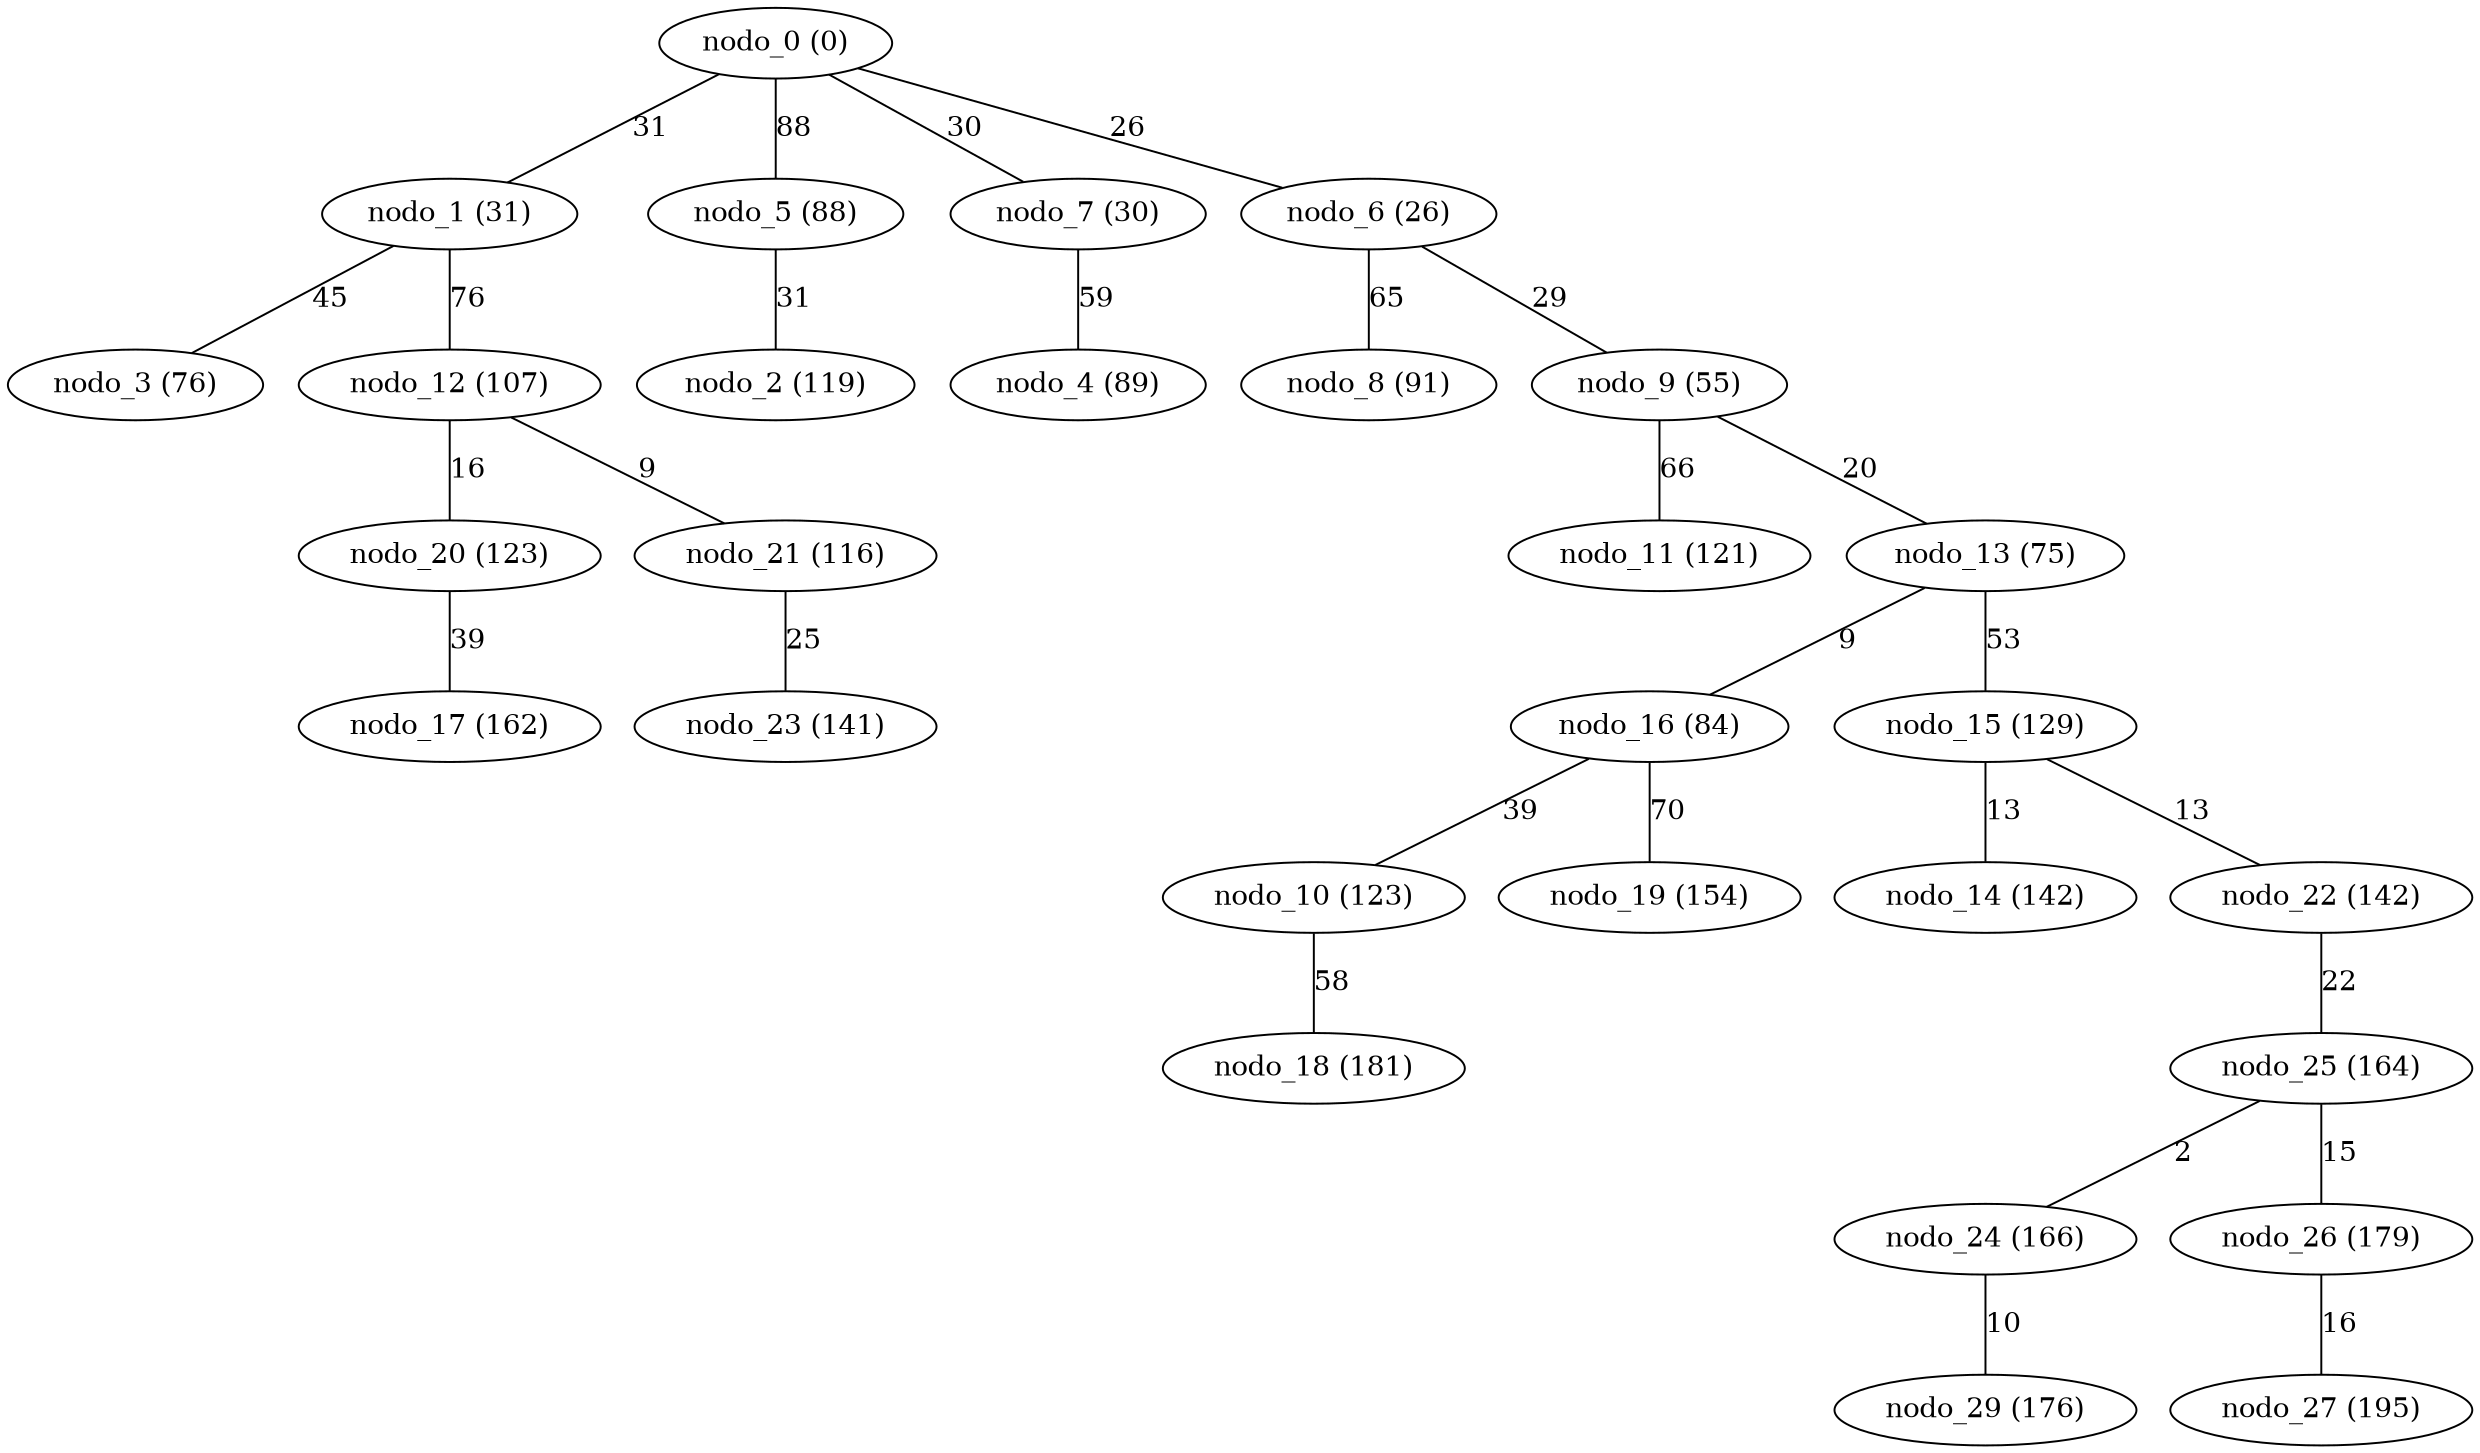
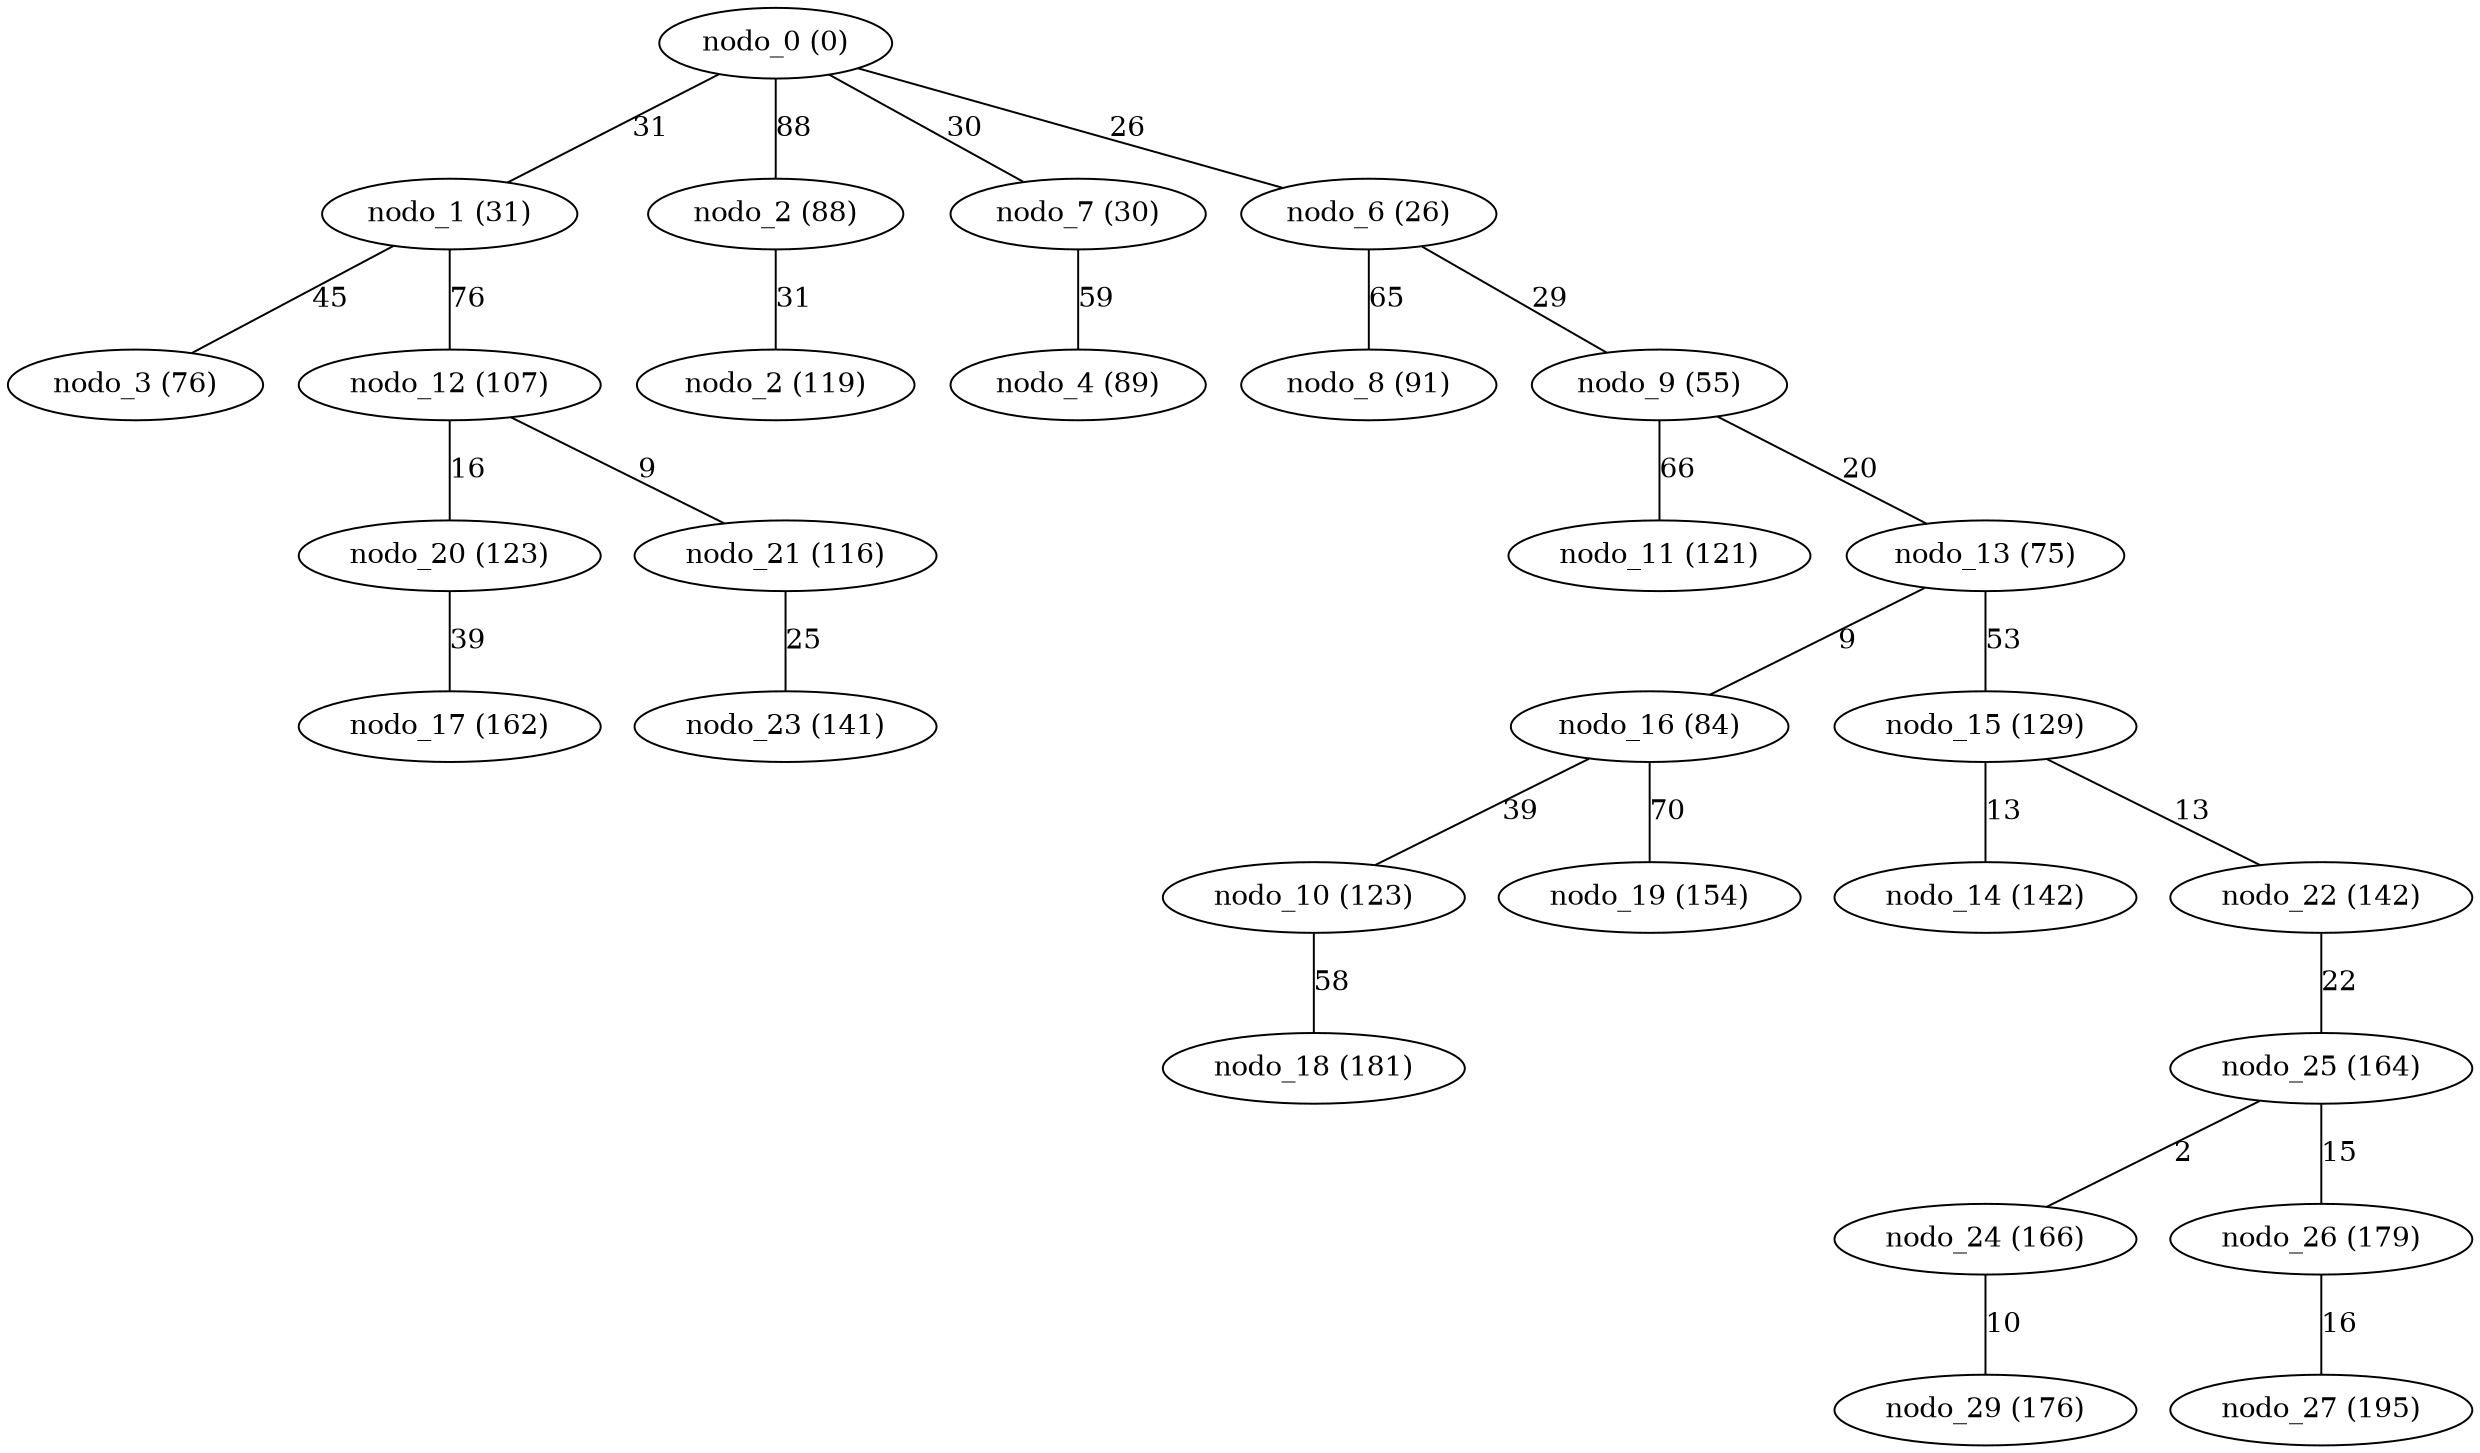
(776, 214) -> (776, 214)
